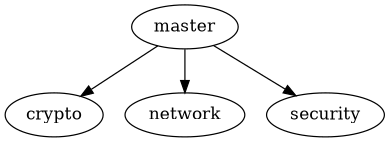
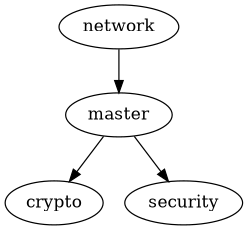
(185, 65) -> (119, 65)
